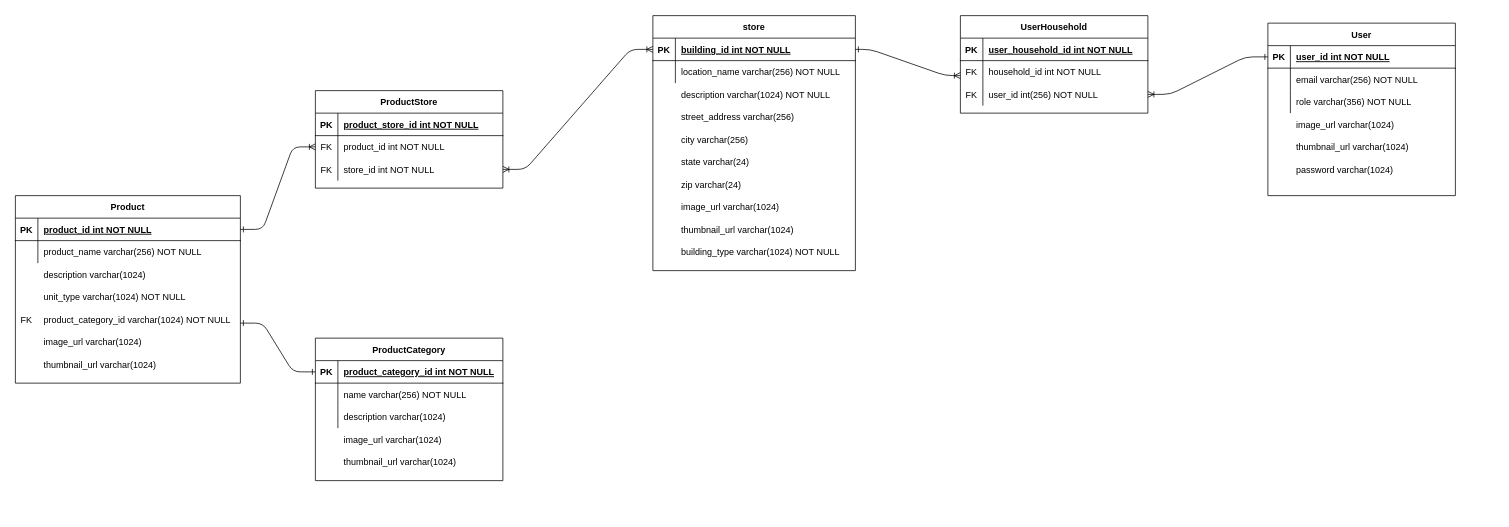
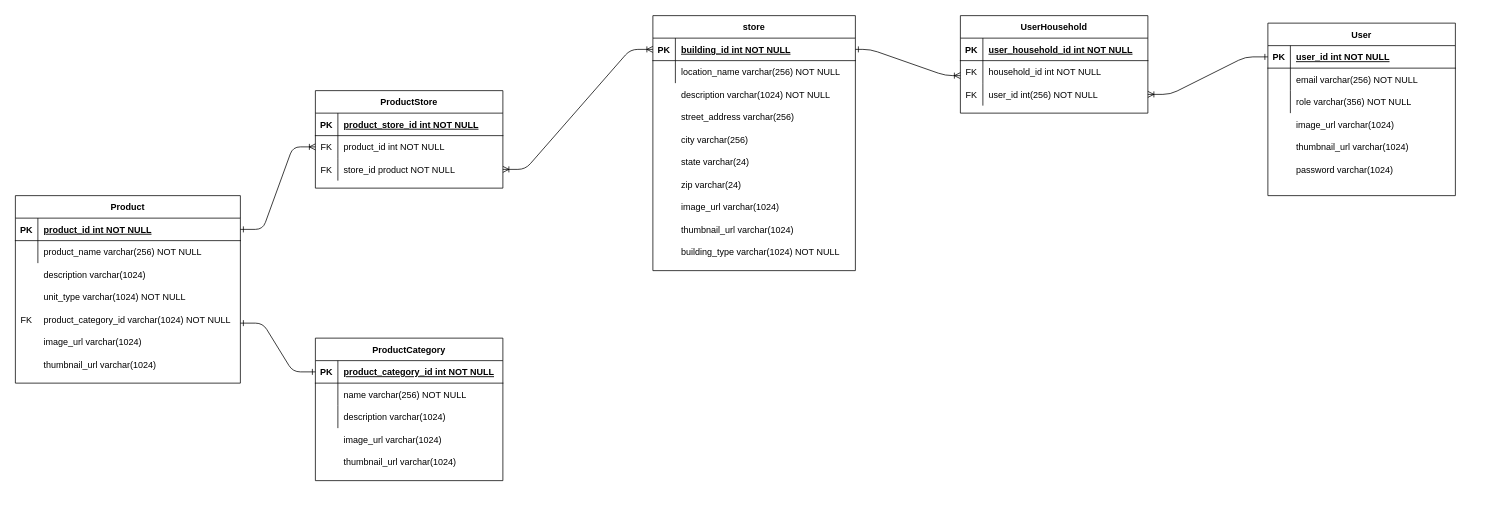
(391, 170) -> (402, 170)
